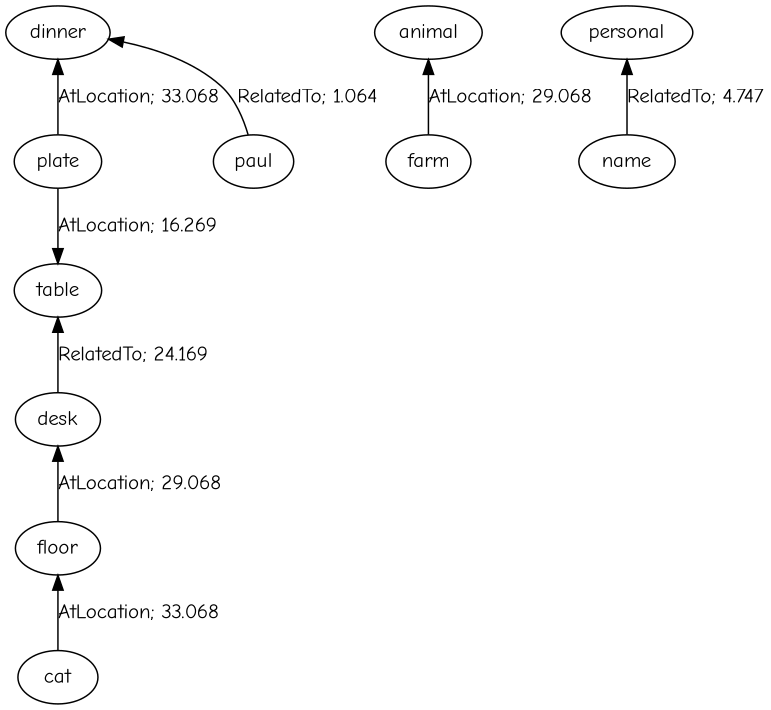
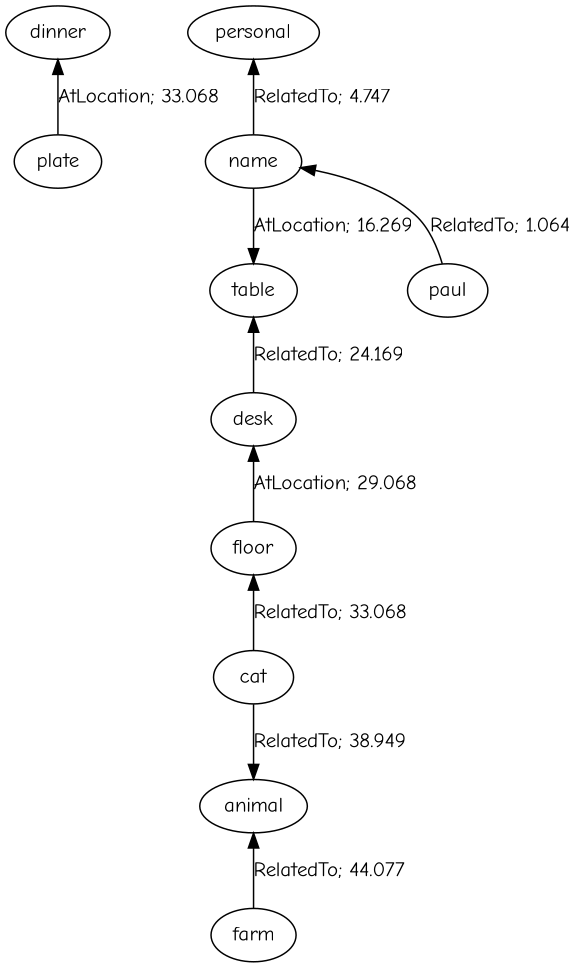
(200, 71) -> (393, 199)
(511, 97) -> (330, 871)
(58, 219) -> (254, 219)
(139, 613) -> (331, 613)
none -> (254, 734)
